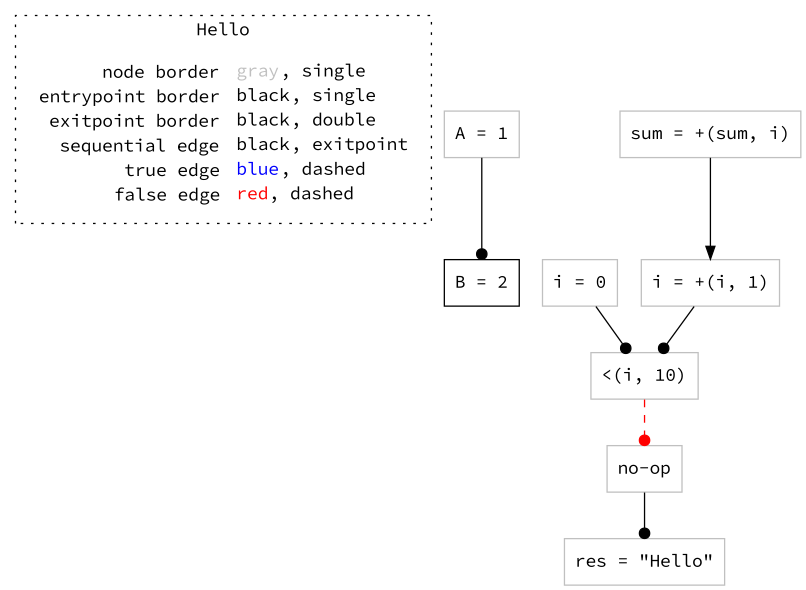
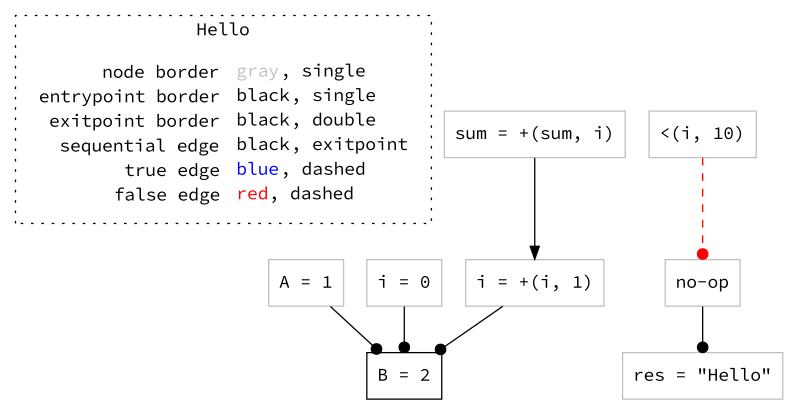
(609, 325) -> (404, 324)
(681, 325) -> (474, 326)
